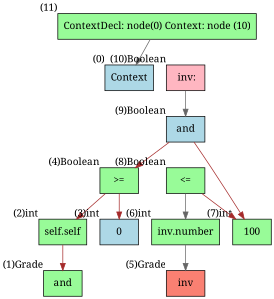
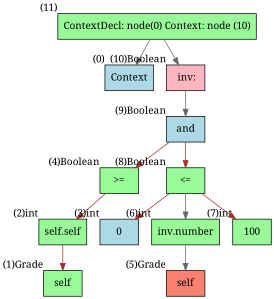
none -> (170, 49)
(218, 177) -> (186, 151)
(119, 203) -> (155, 204)
(63, 283) -> (63, 283)
(186, 283) -> (186, 283)
